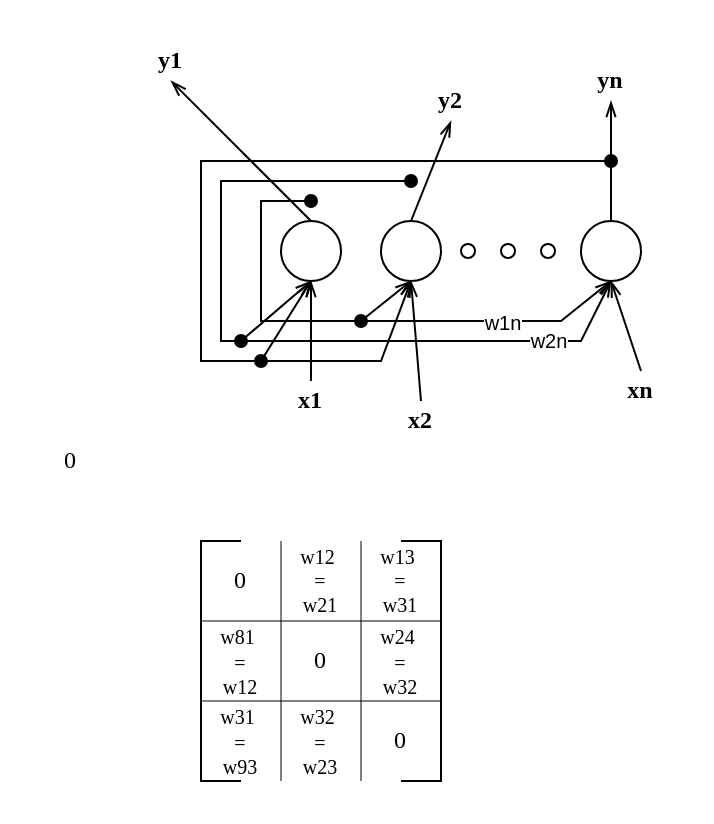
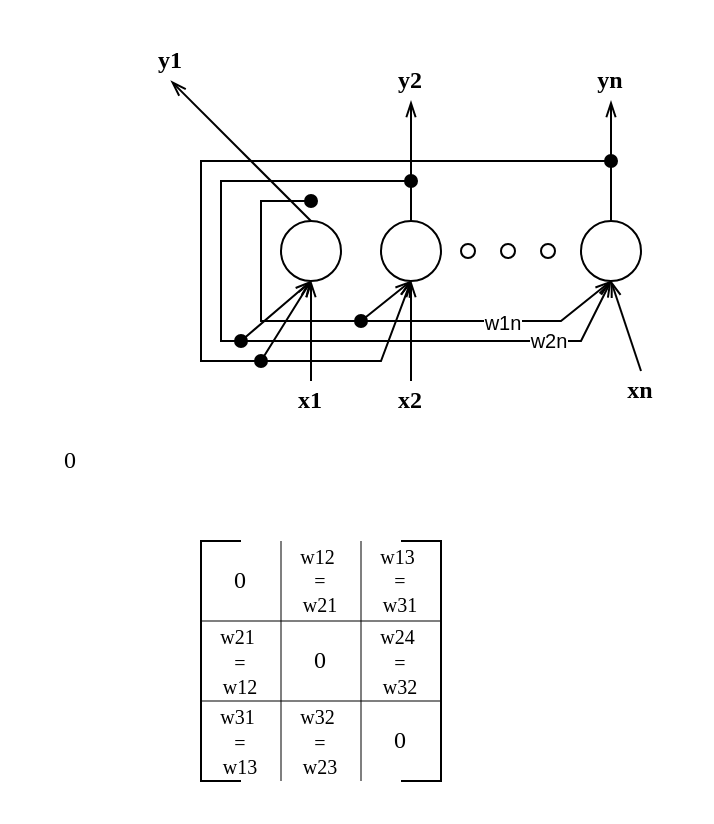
(451, 101) -> (411, 81)
(421, 421) -> (411, 401)
(241, 661) -> (241, 661)
(241, 741) -> (241, 741)
